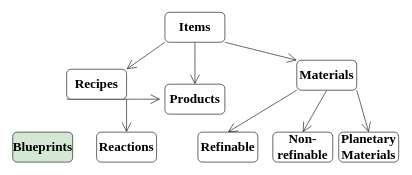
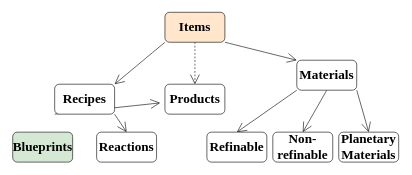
(195, 27) -> (195, 27)
(195, 62) -> (195, 62)
(96, 84) -> (84, 99)
(228, 147) -> (237, 147)
